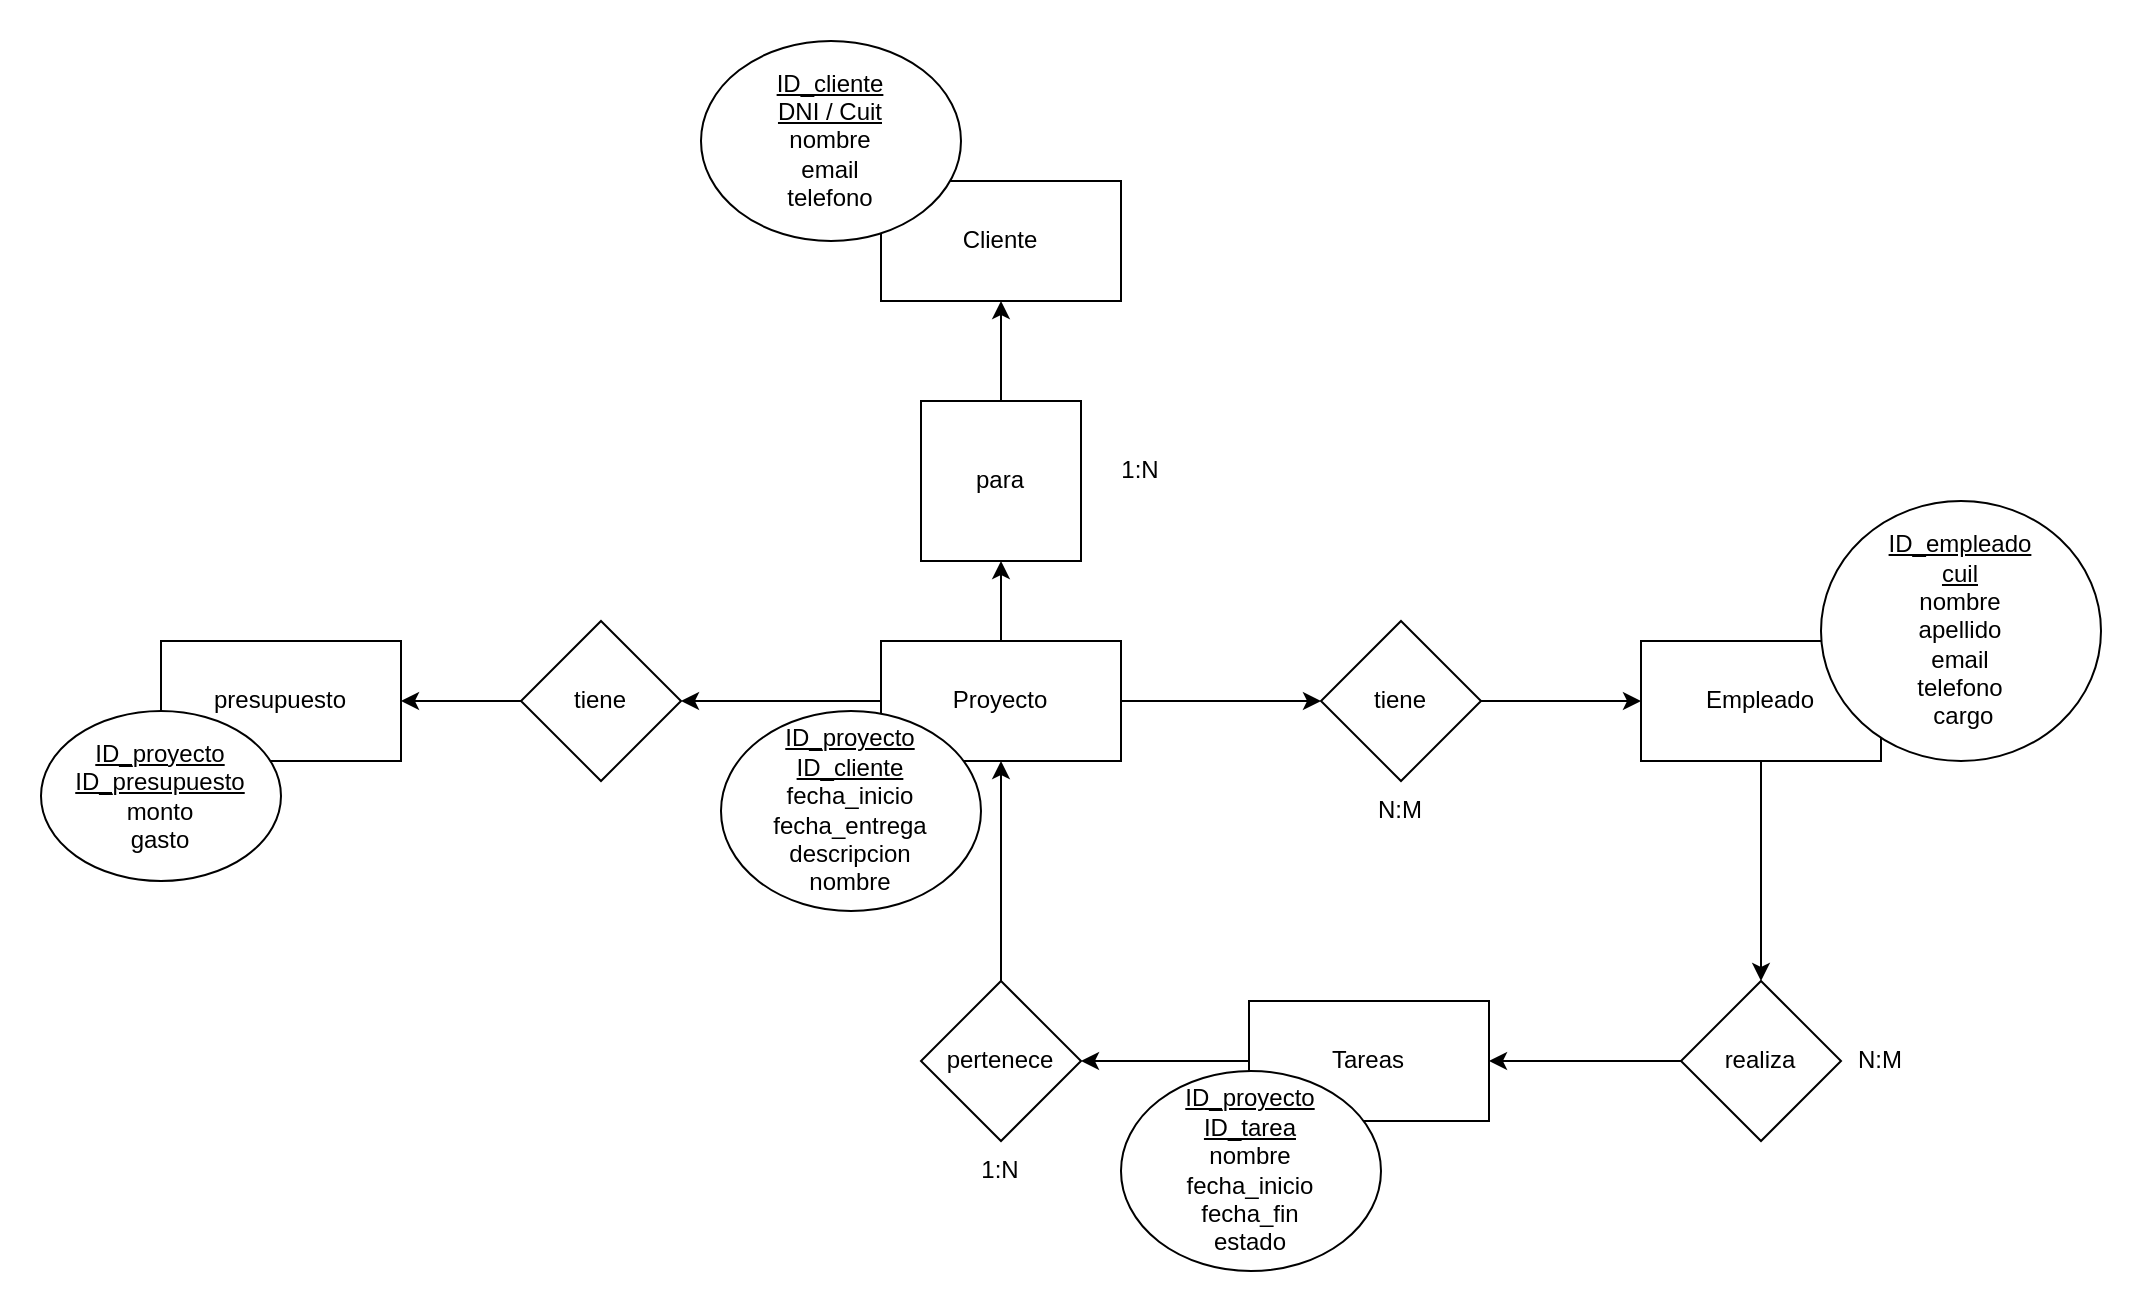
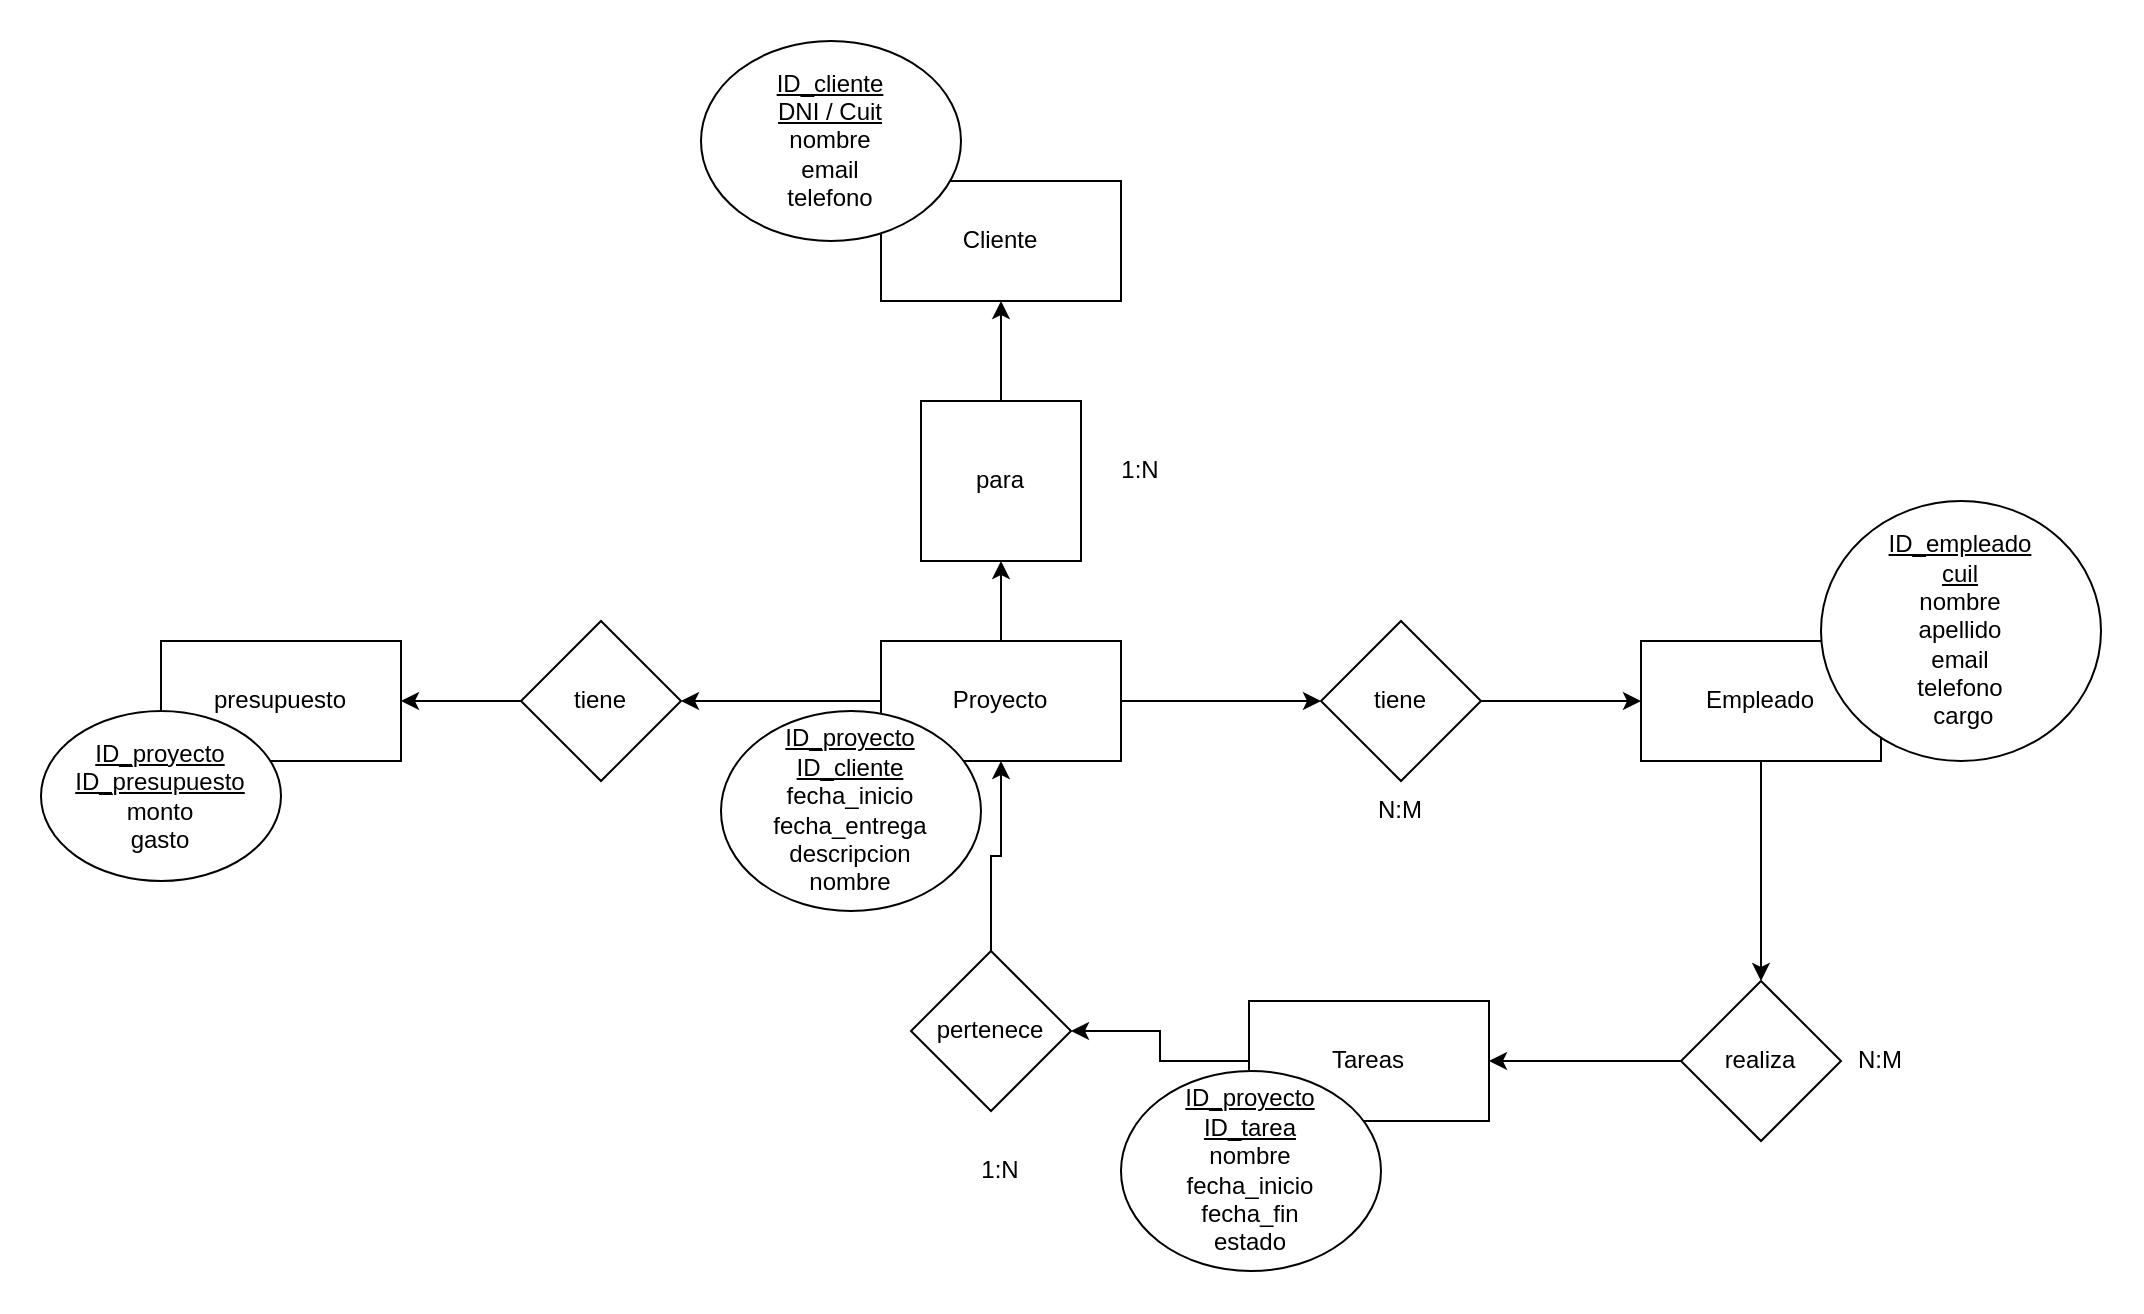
(1001, 1061) -> (991, 1031)
